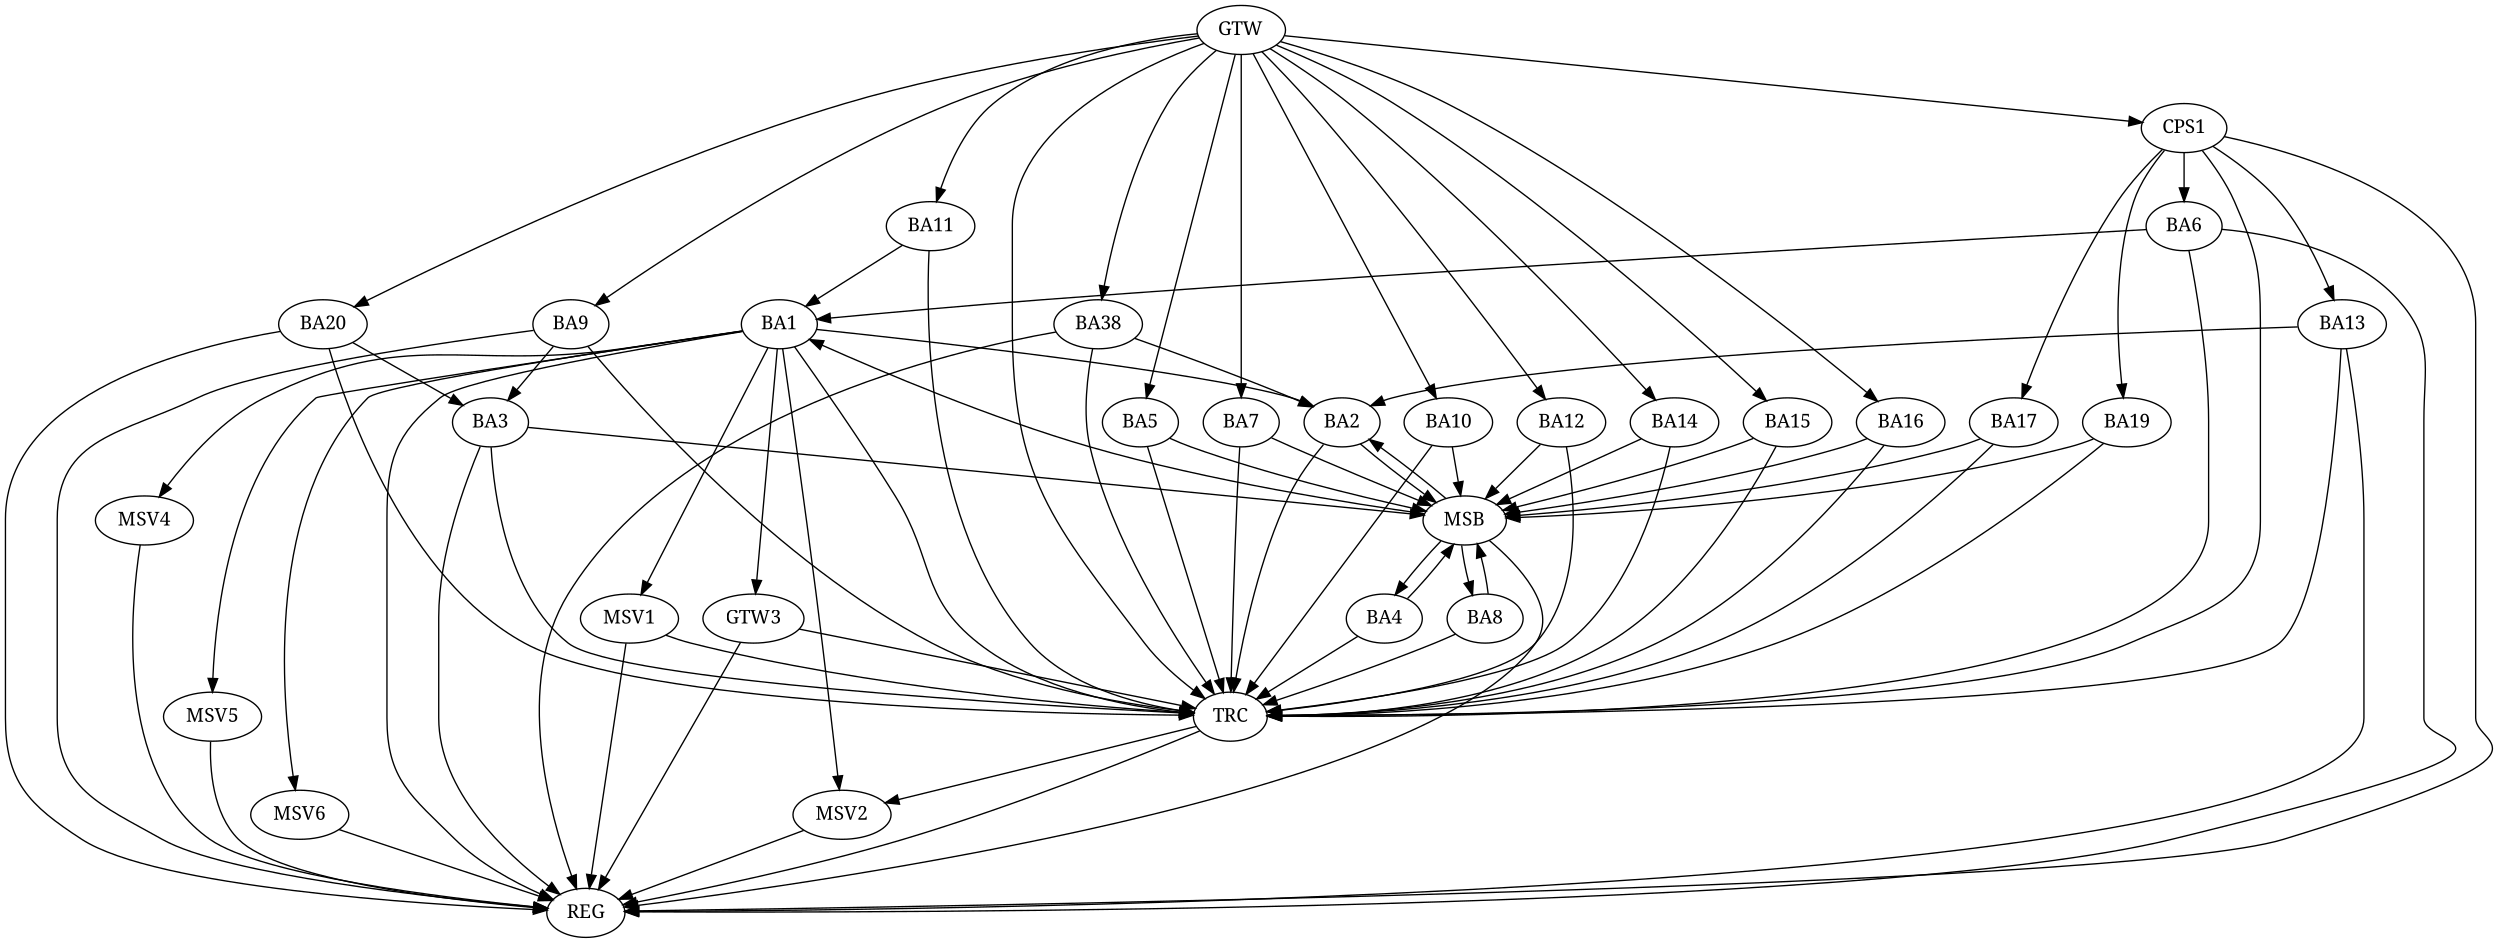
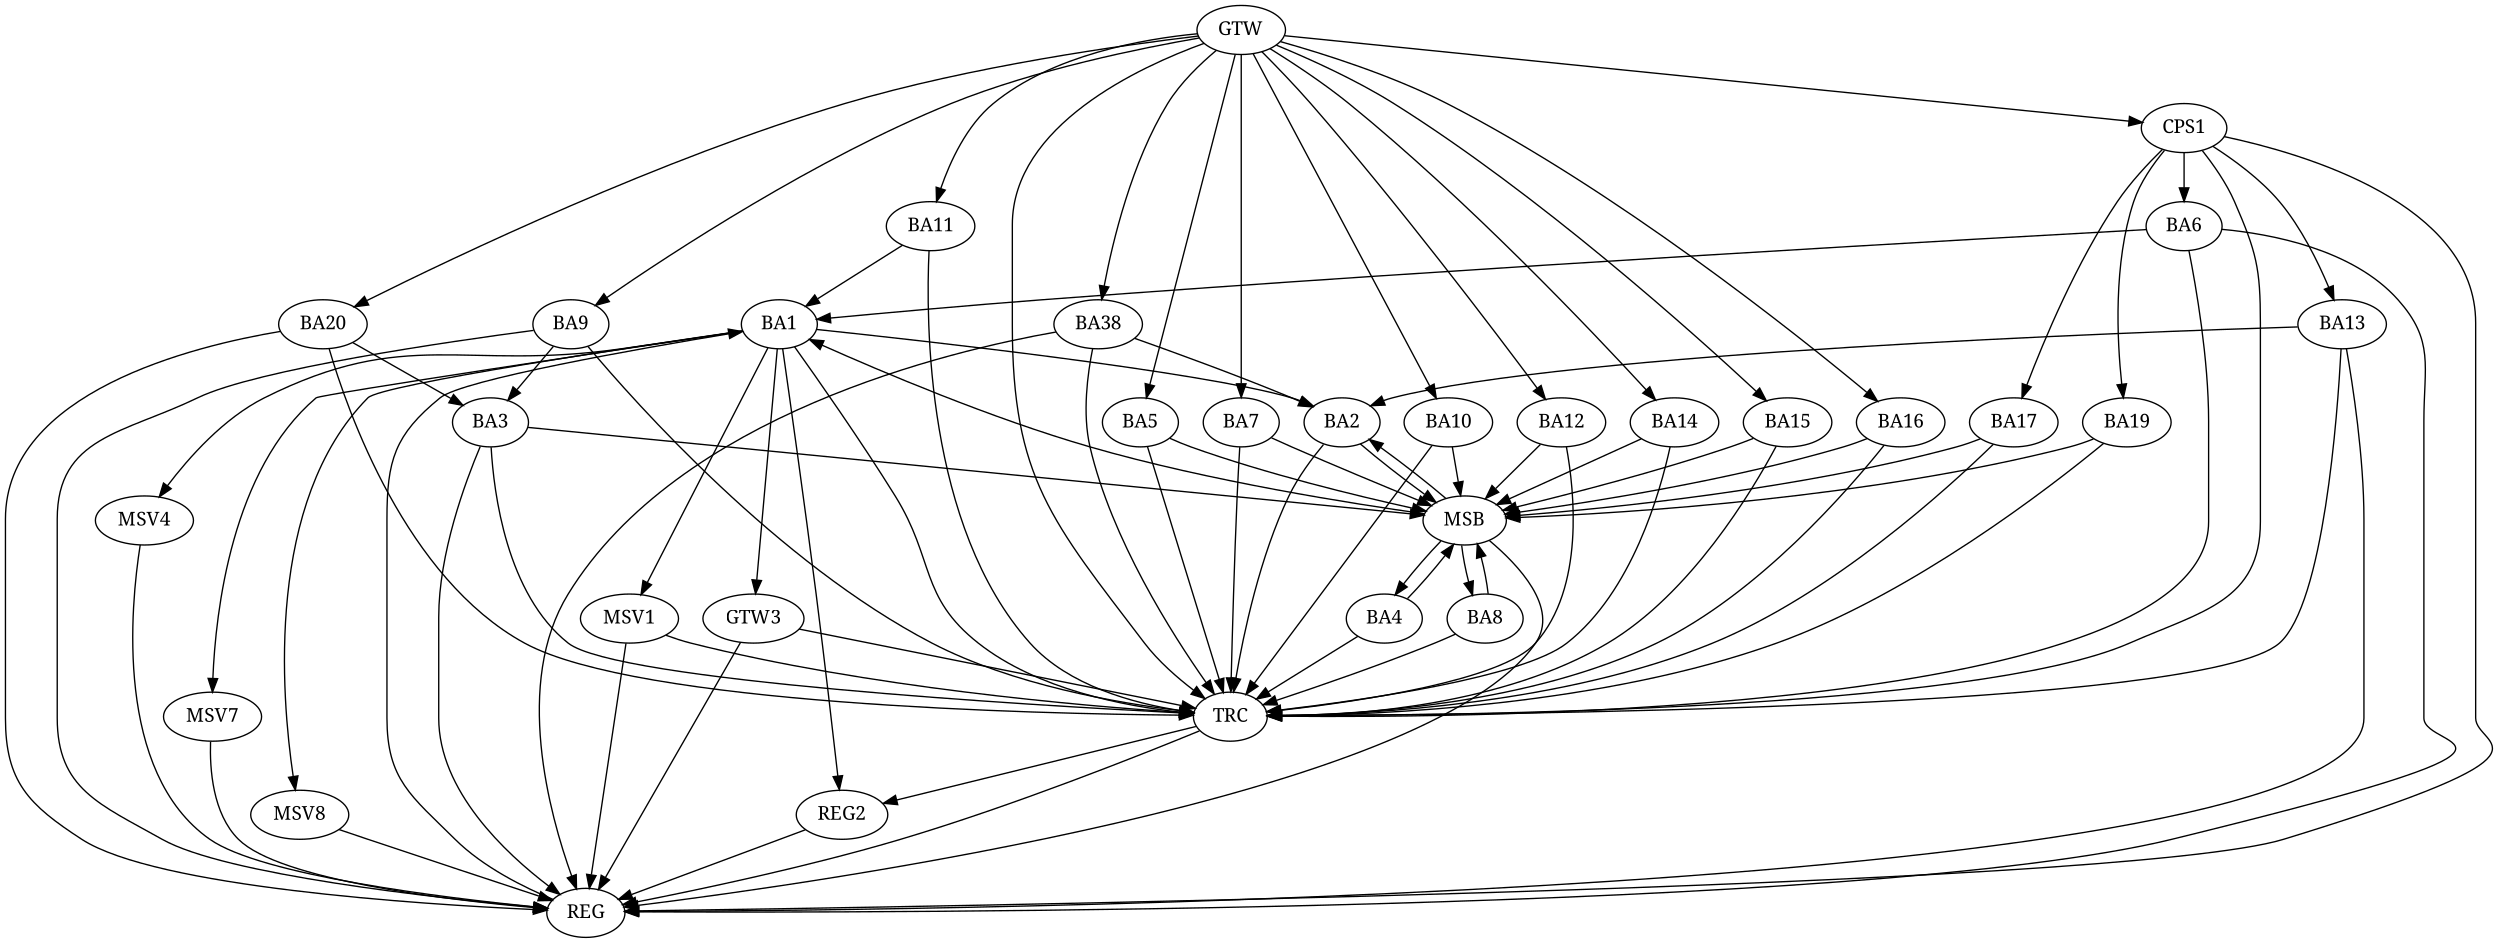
(387, 517) -> (387, 531)
(213, 717) -> (213, 717)
(300, 815) -> (300, 815)
(842, 815) -> (842, 815)
